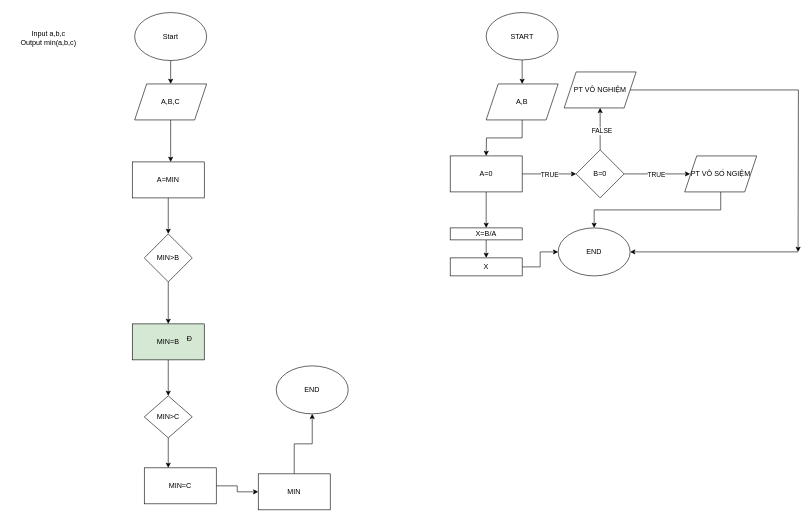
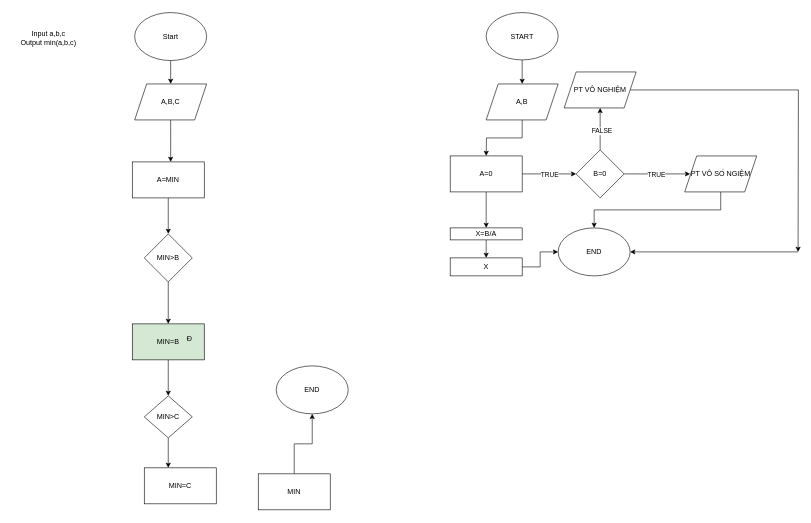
(237, 491) -> none
